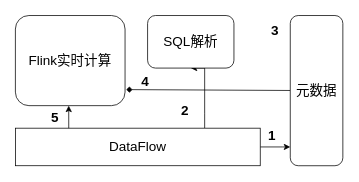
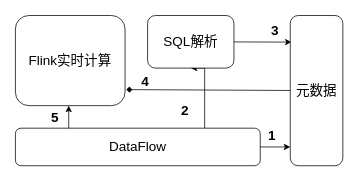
none -> (284, 42)
(138, 147) -> (138, 147)
